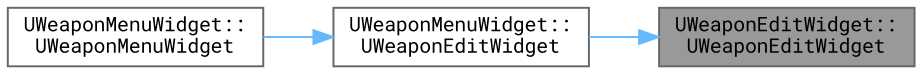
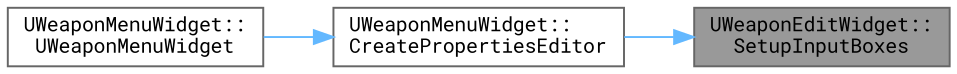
(461, 37) -> (479, 37)
(787, 37) -> (822, 37)
